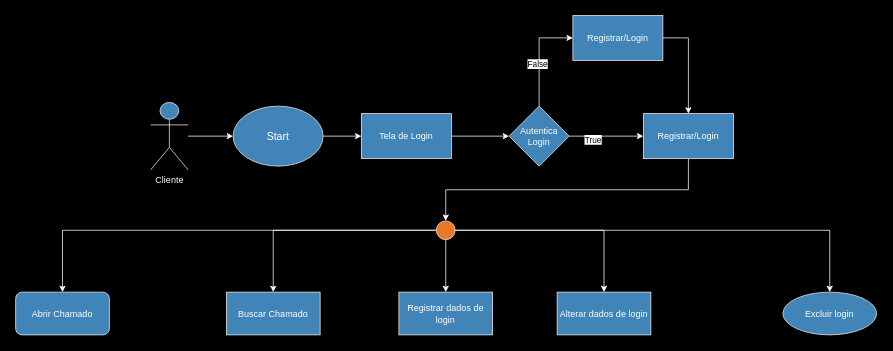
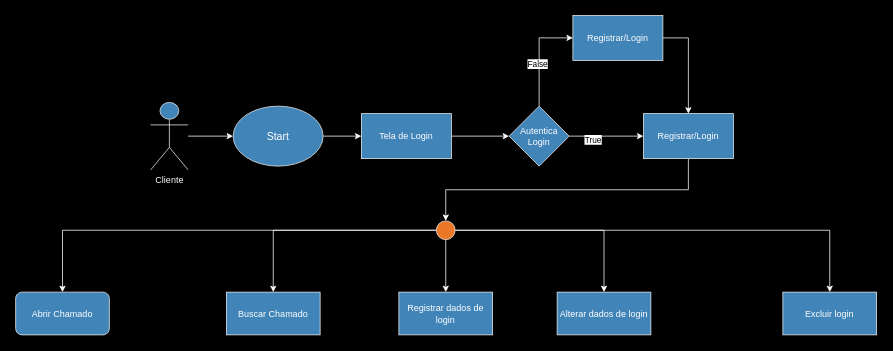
(830, 314) -> (830, 314)
